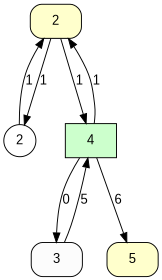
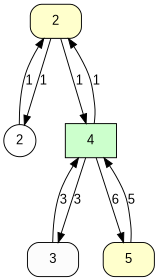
(66, 200) -> (78, 200)
(84, 200) -> (63, 200)
none -> (127, 202)
